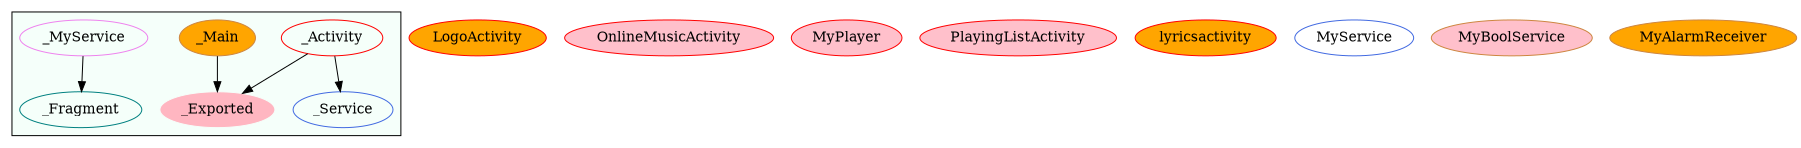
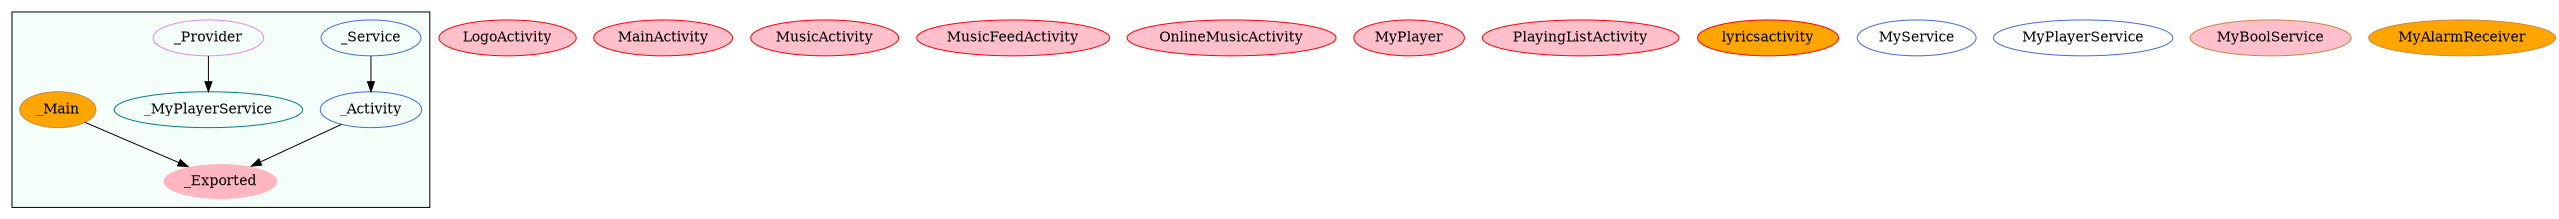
(84, 38) -> (208, 38)
(332, 38) -> (371, 110)
(478, 38) -> (508, 38)
none -> (663, 38)
none -> (825, 38)
none -> (1013, 38)
none -> (2083, 38)
(337, 69) -> (371, 69)
(81, 110) -> (208, 110)
